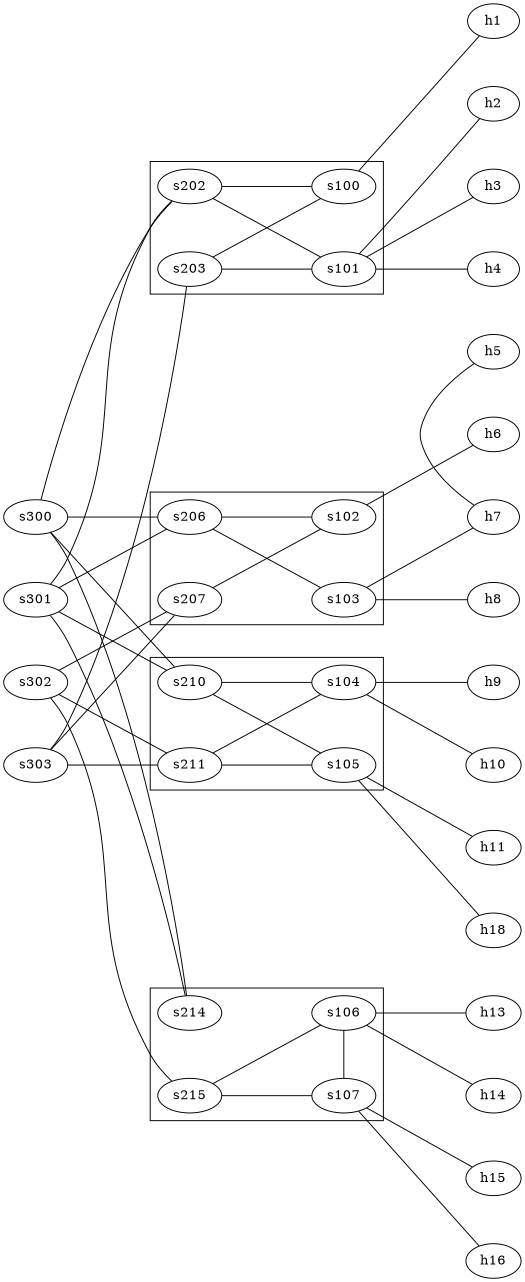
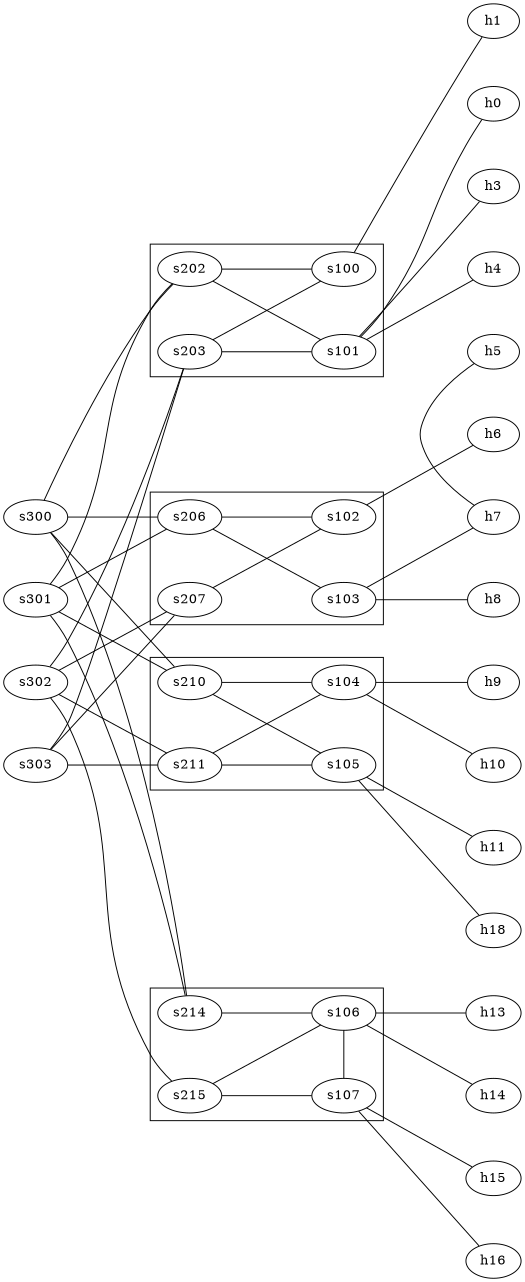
(494, 104) -> (494, 104)
none -> (122, 529)
none -> (267, 1013)
